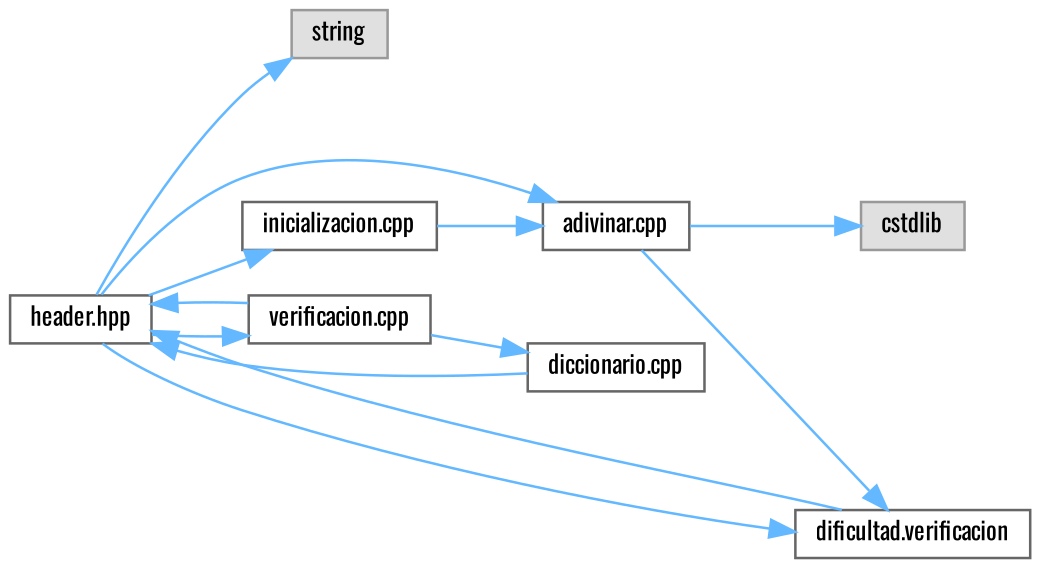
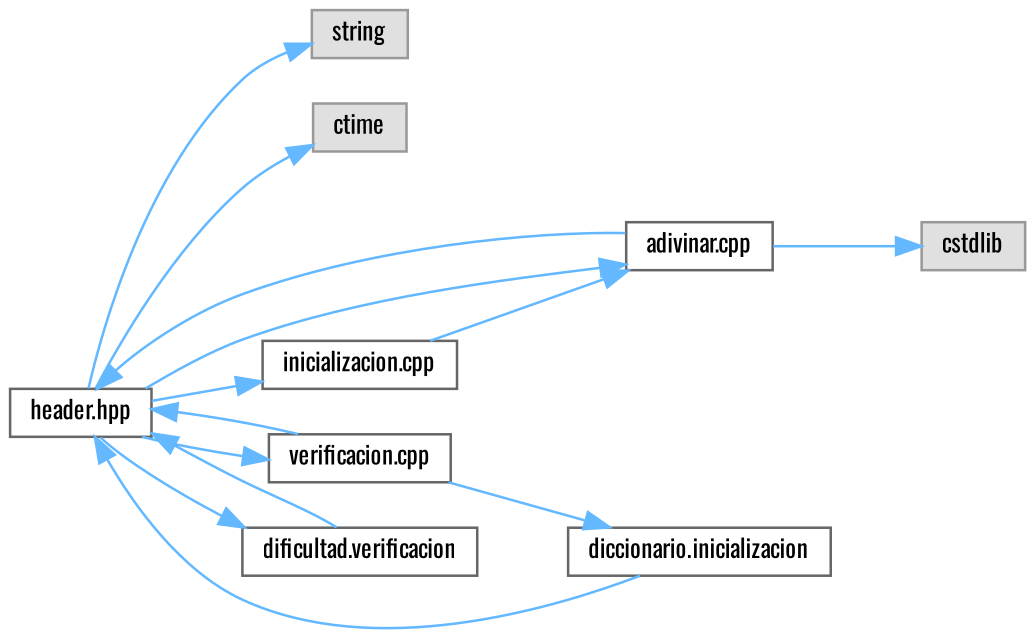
none -> (360, 128)
(616, 367) -> (699, 552)
(755, 370) -> (358, 262)
